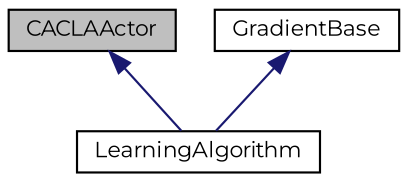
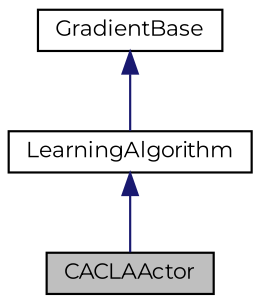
(153, 100) -> (130, 224)
